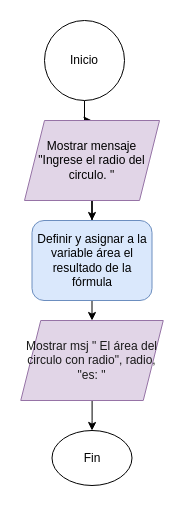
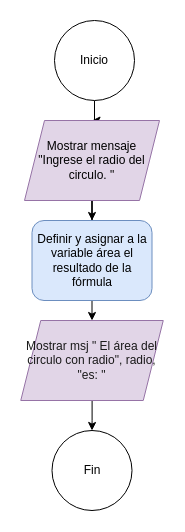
(85, 61) -> (95, 61)
(92, 458) -> (92, 471)
